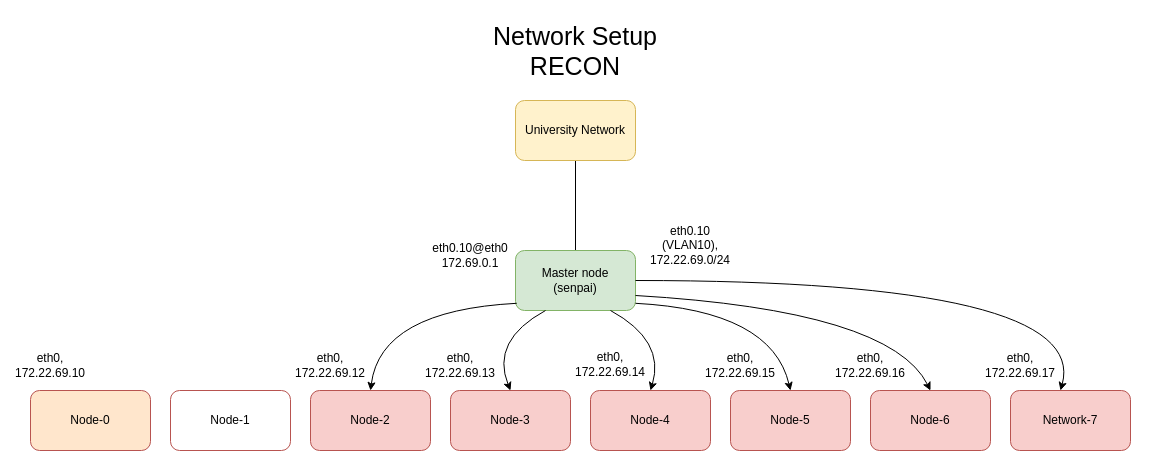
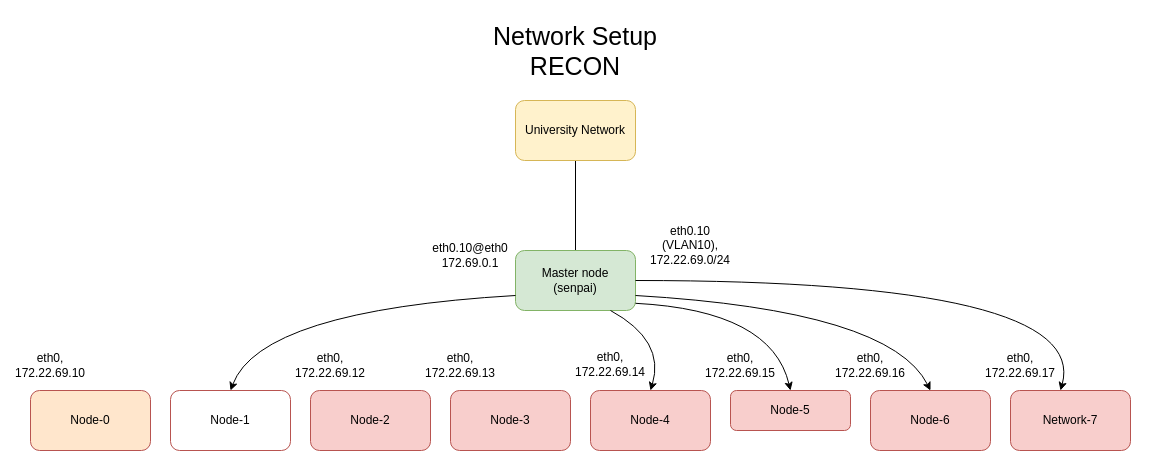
none -> (365, 313)
(429, 319) -> none
(511, 340) -> none
(791, 421) -> (791, 411)
